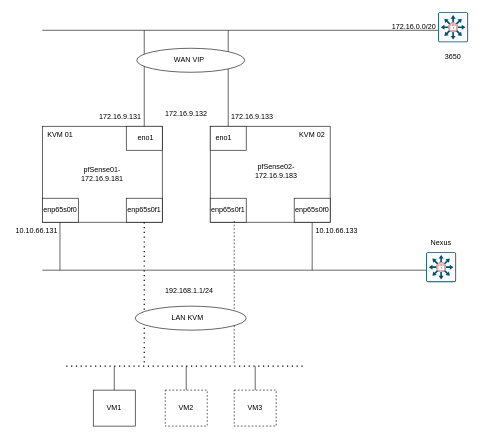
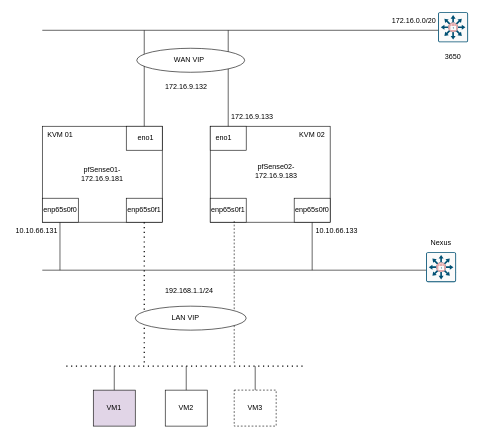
(414, 27) -> (414, 21)
(186, 114) -> (186, 87)
(120, 117) -> none
(185, 318) -> (185, 318)
(114, 408) -> (114, 408)
(186, 408) -> (186, 408)
